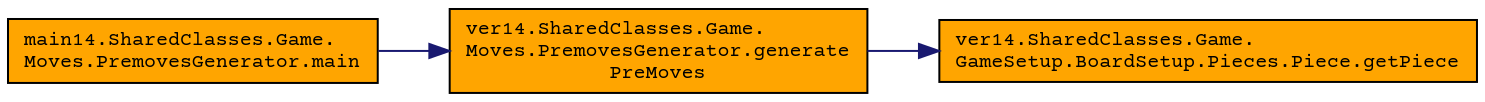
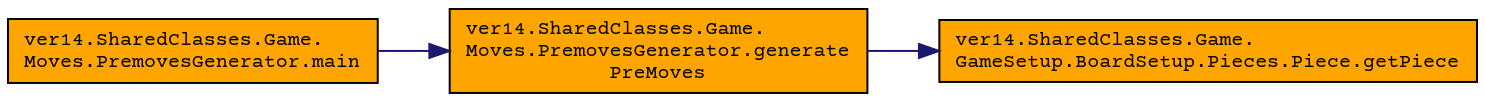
(193, 51) -> (193, 51)
